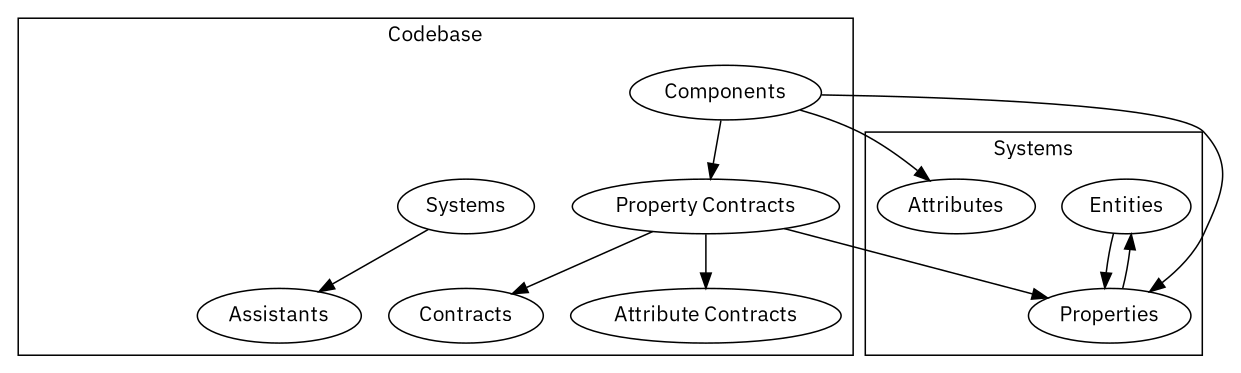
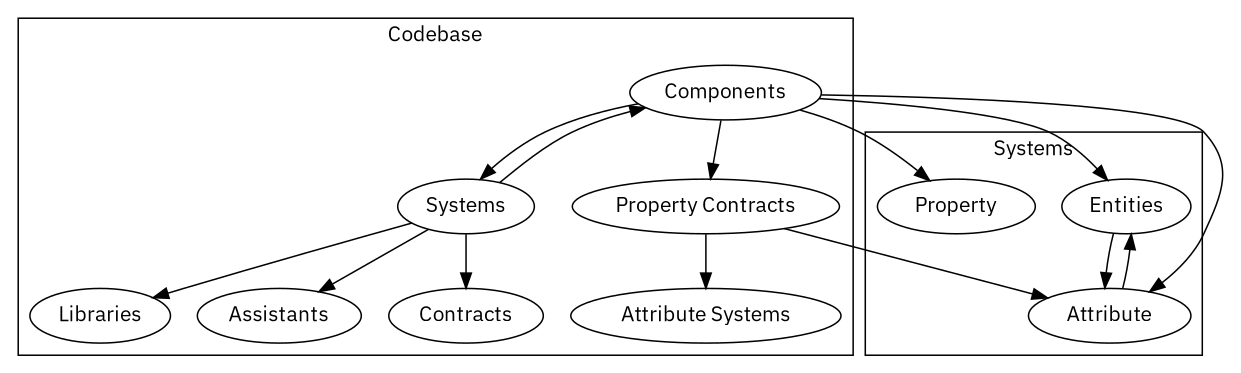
none -> (966, 113)
none -> (560, 125)
none -> (560, 138)
(956, 206) -> (956, 206)
(590, 259) -> (466, 254)
none -> (100, 316)
(706, 316) -> (706, 316)
(1110, 316) -> (1110, 316)
